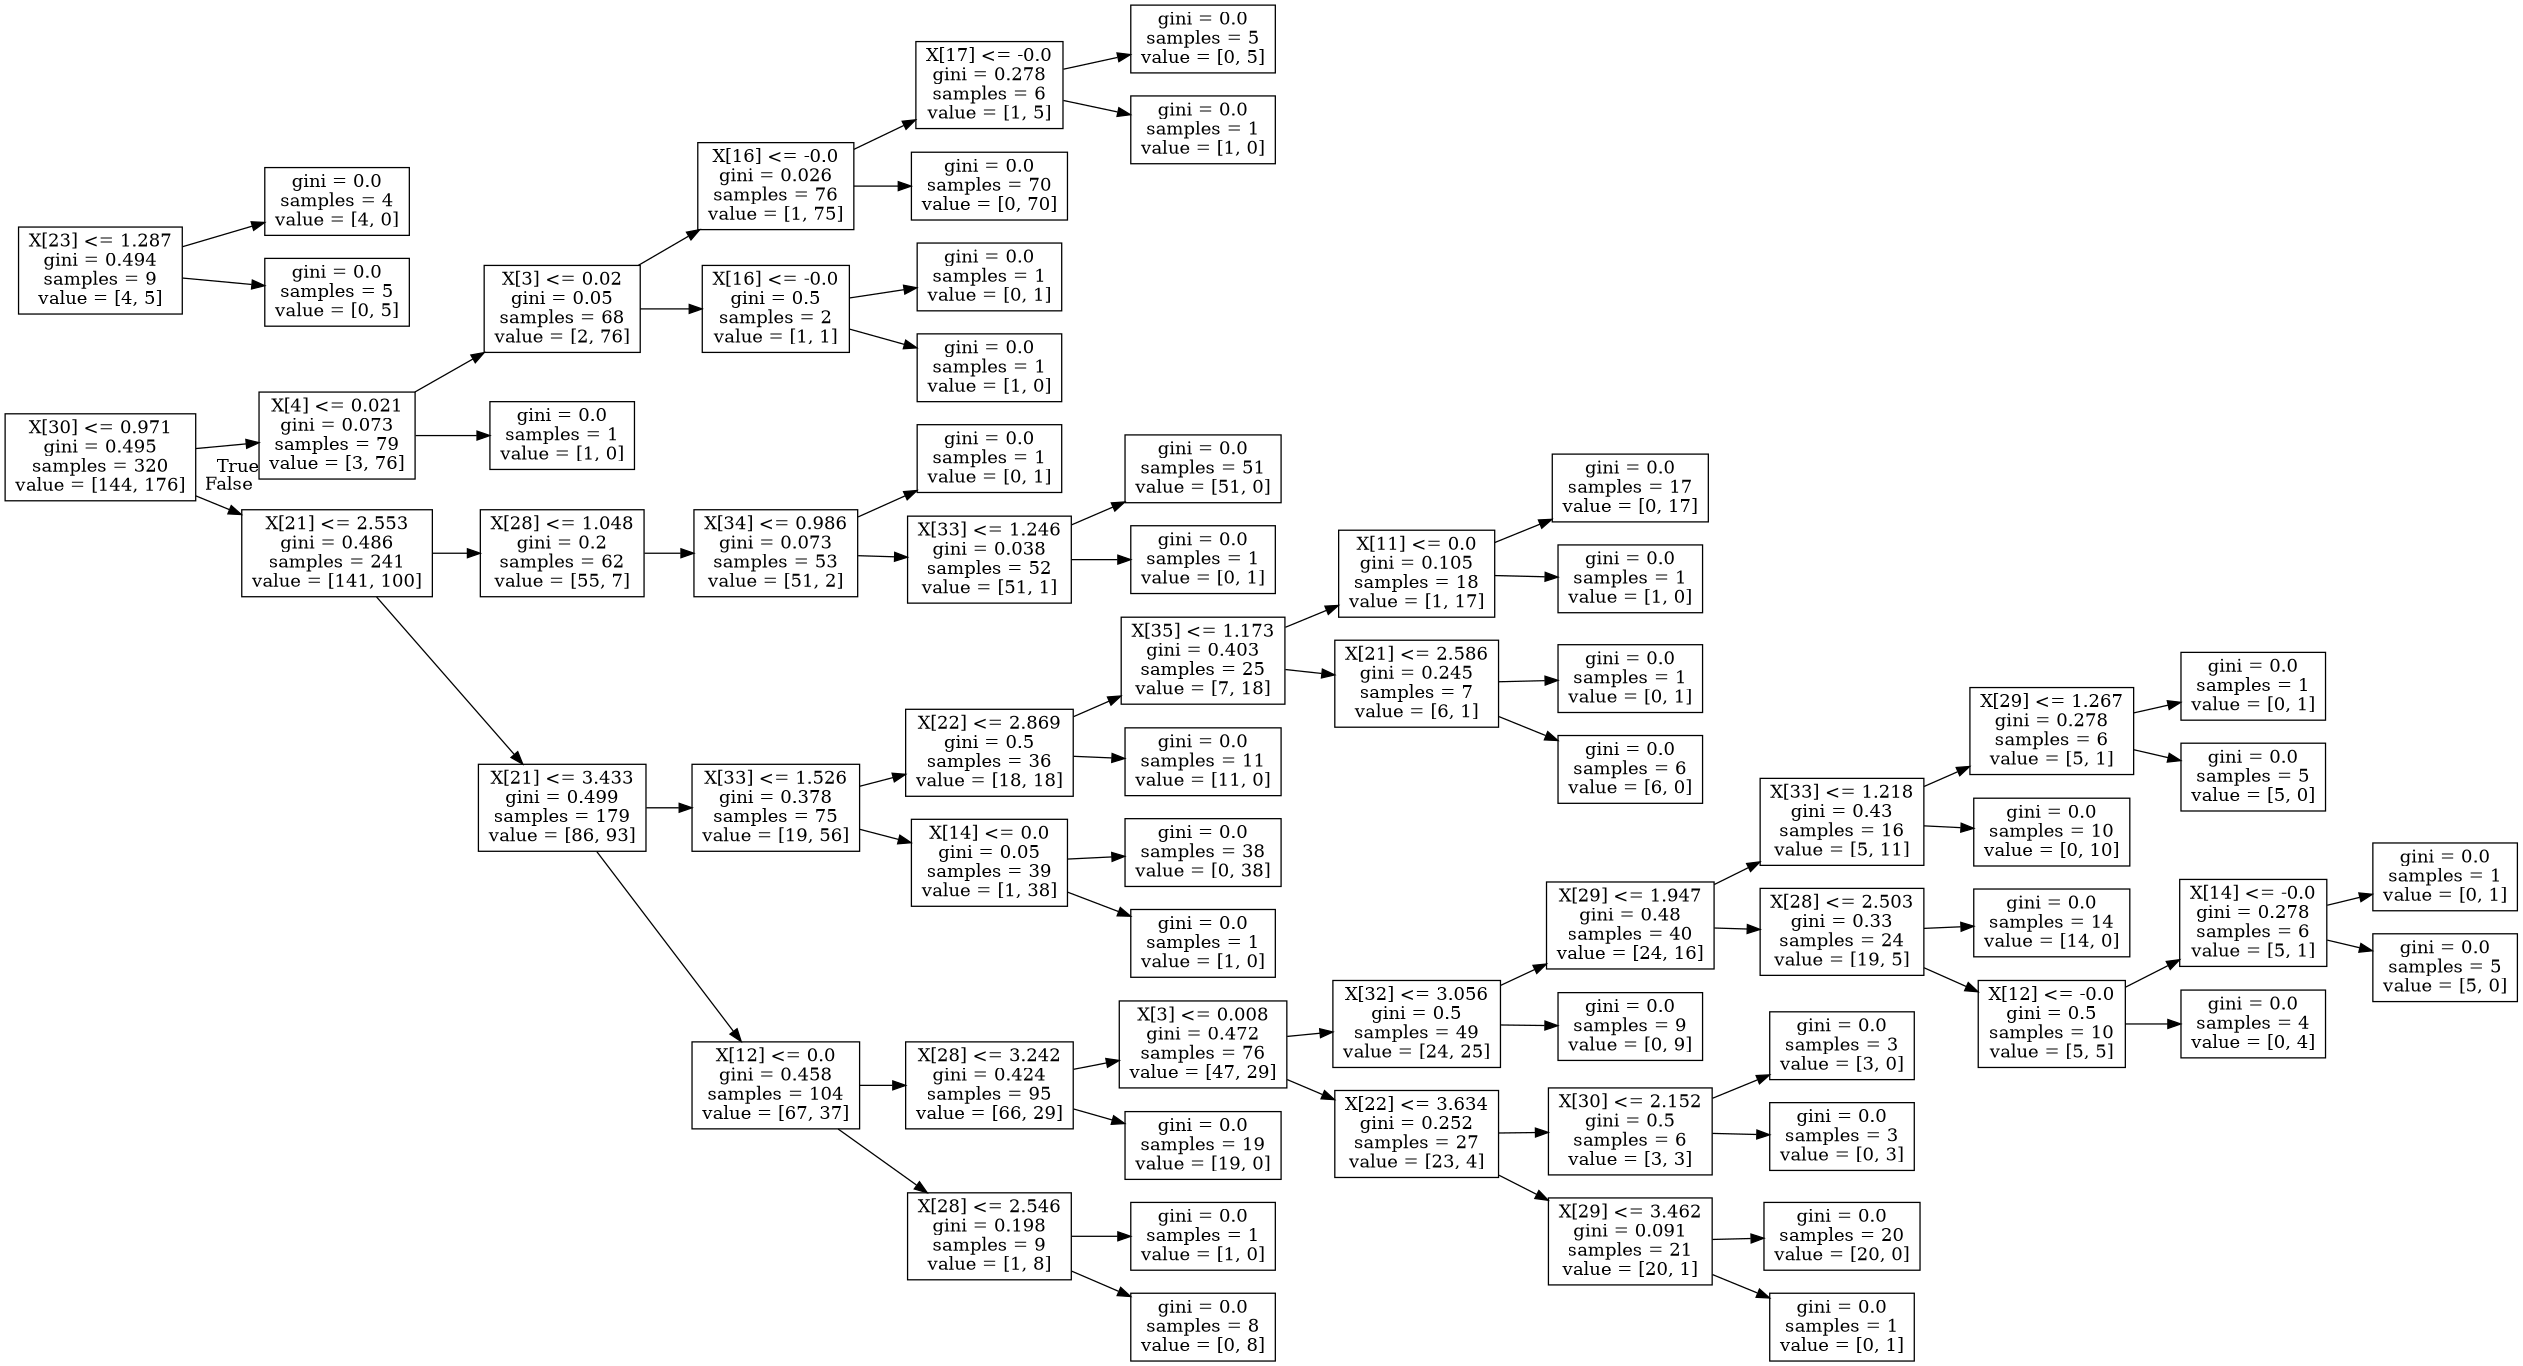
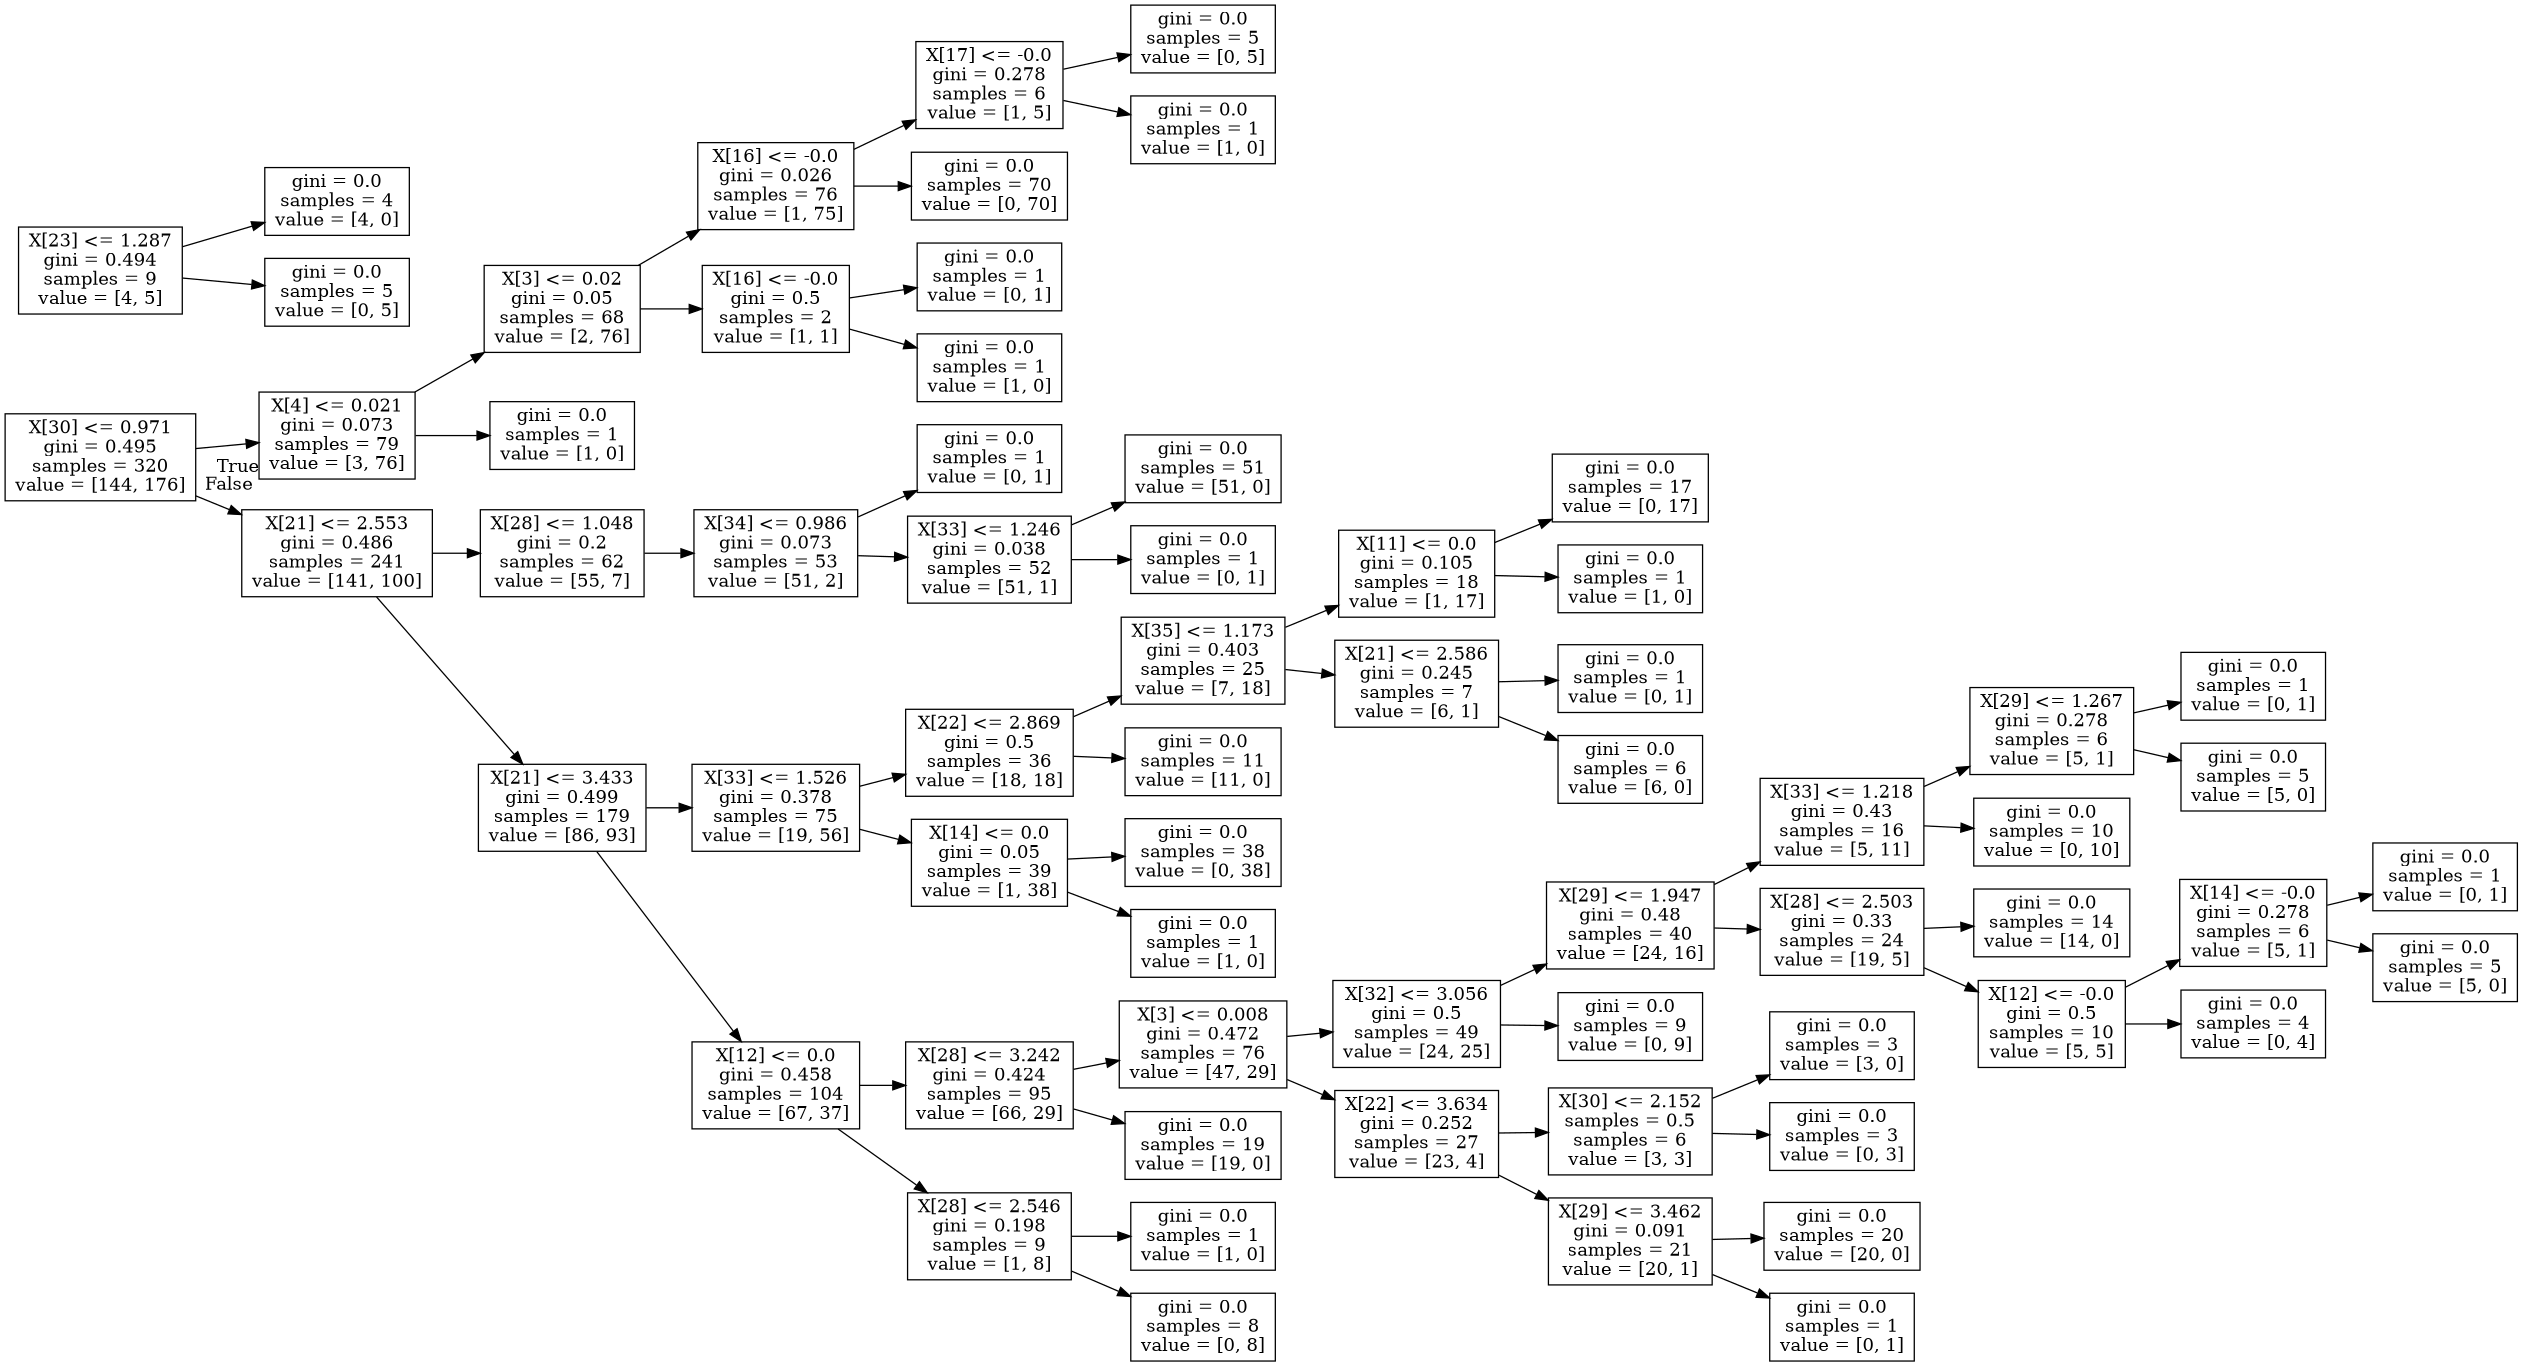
(1630, 1131) -> (1630, 1131)
